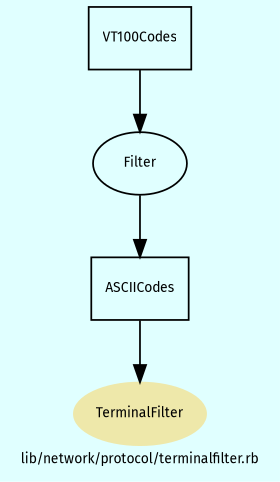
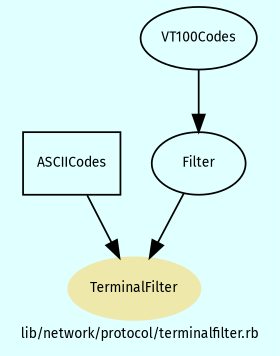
(140, 38) -> (199, 38)
(140, 218) -> (171, 218)
